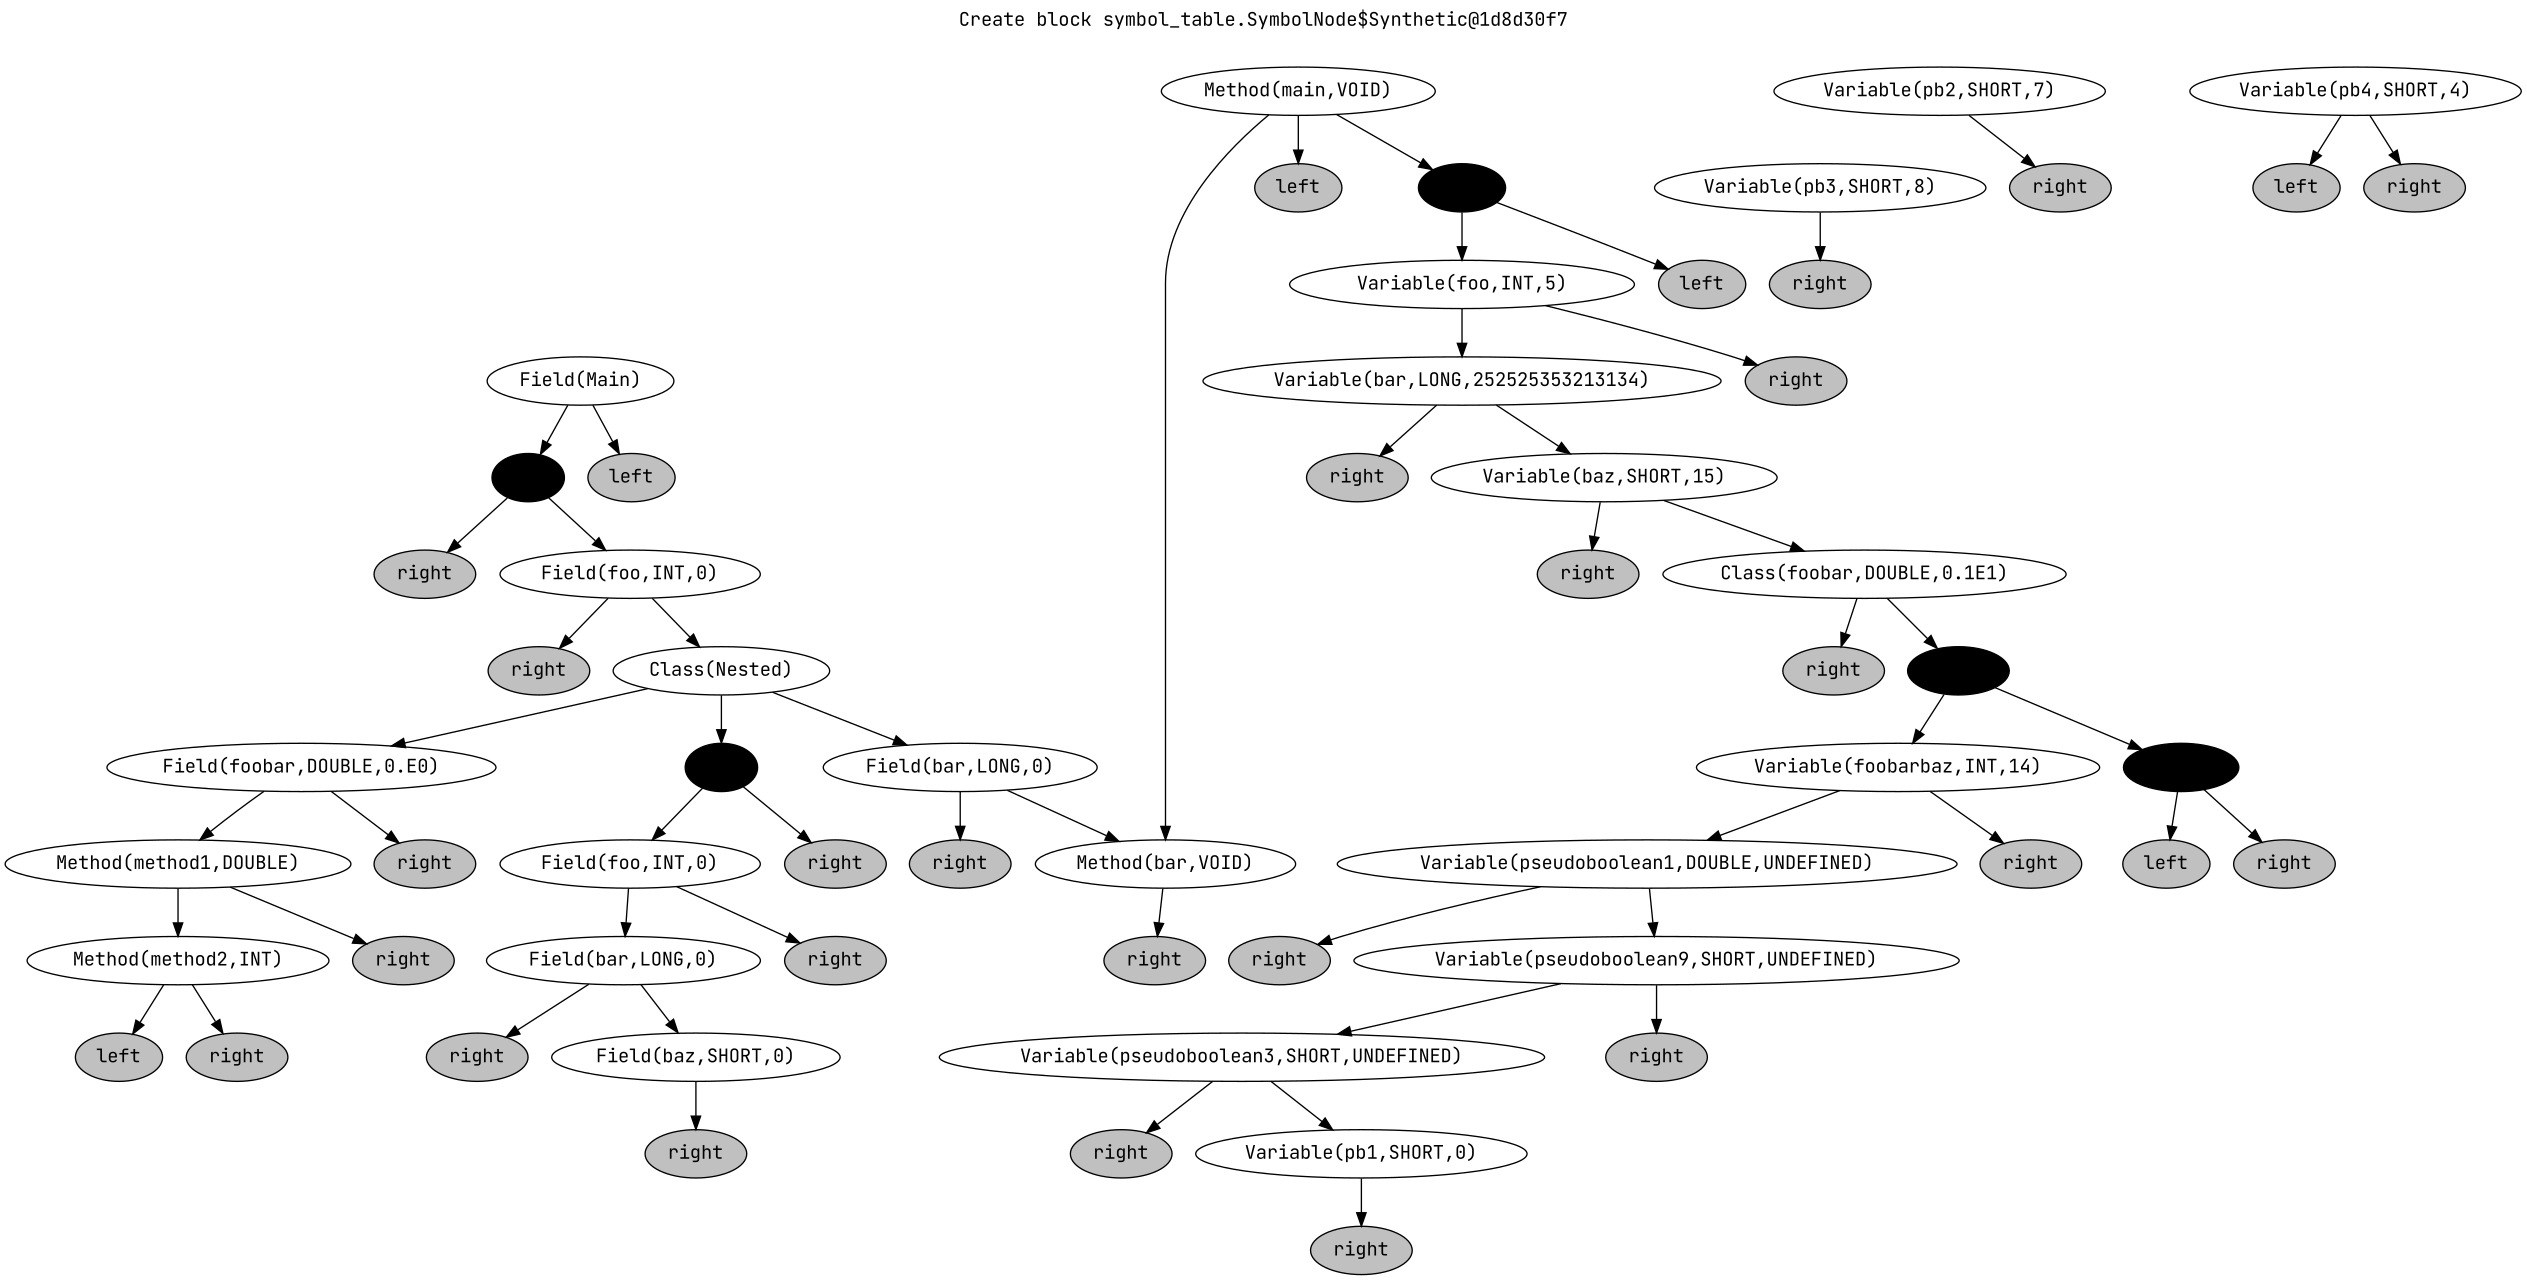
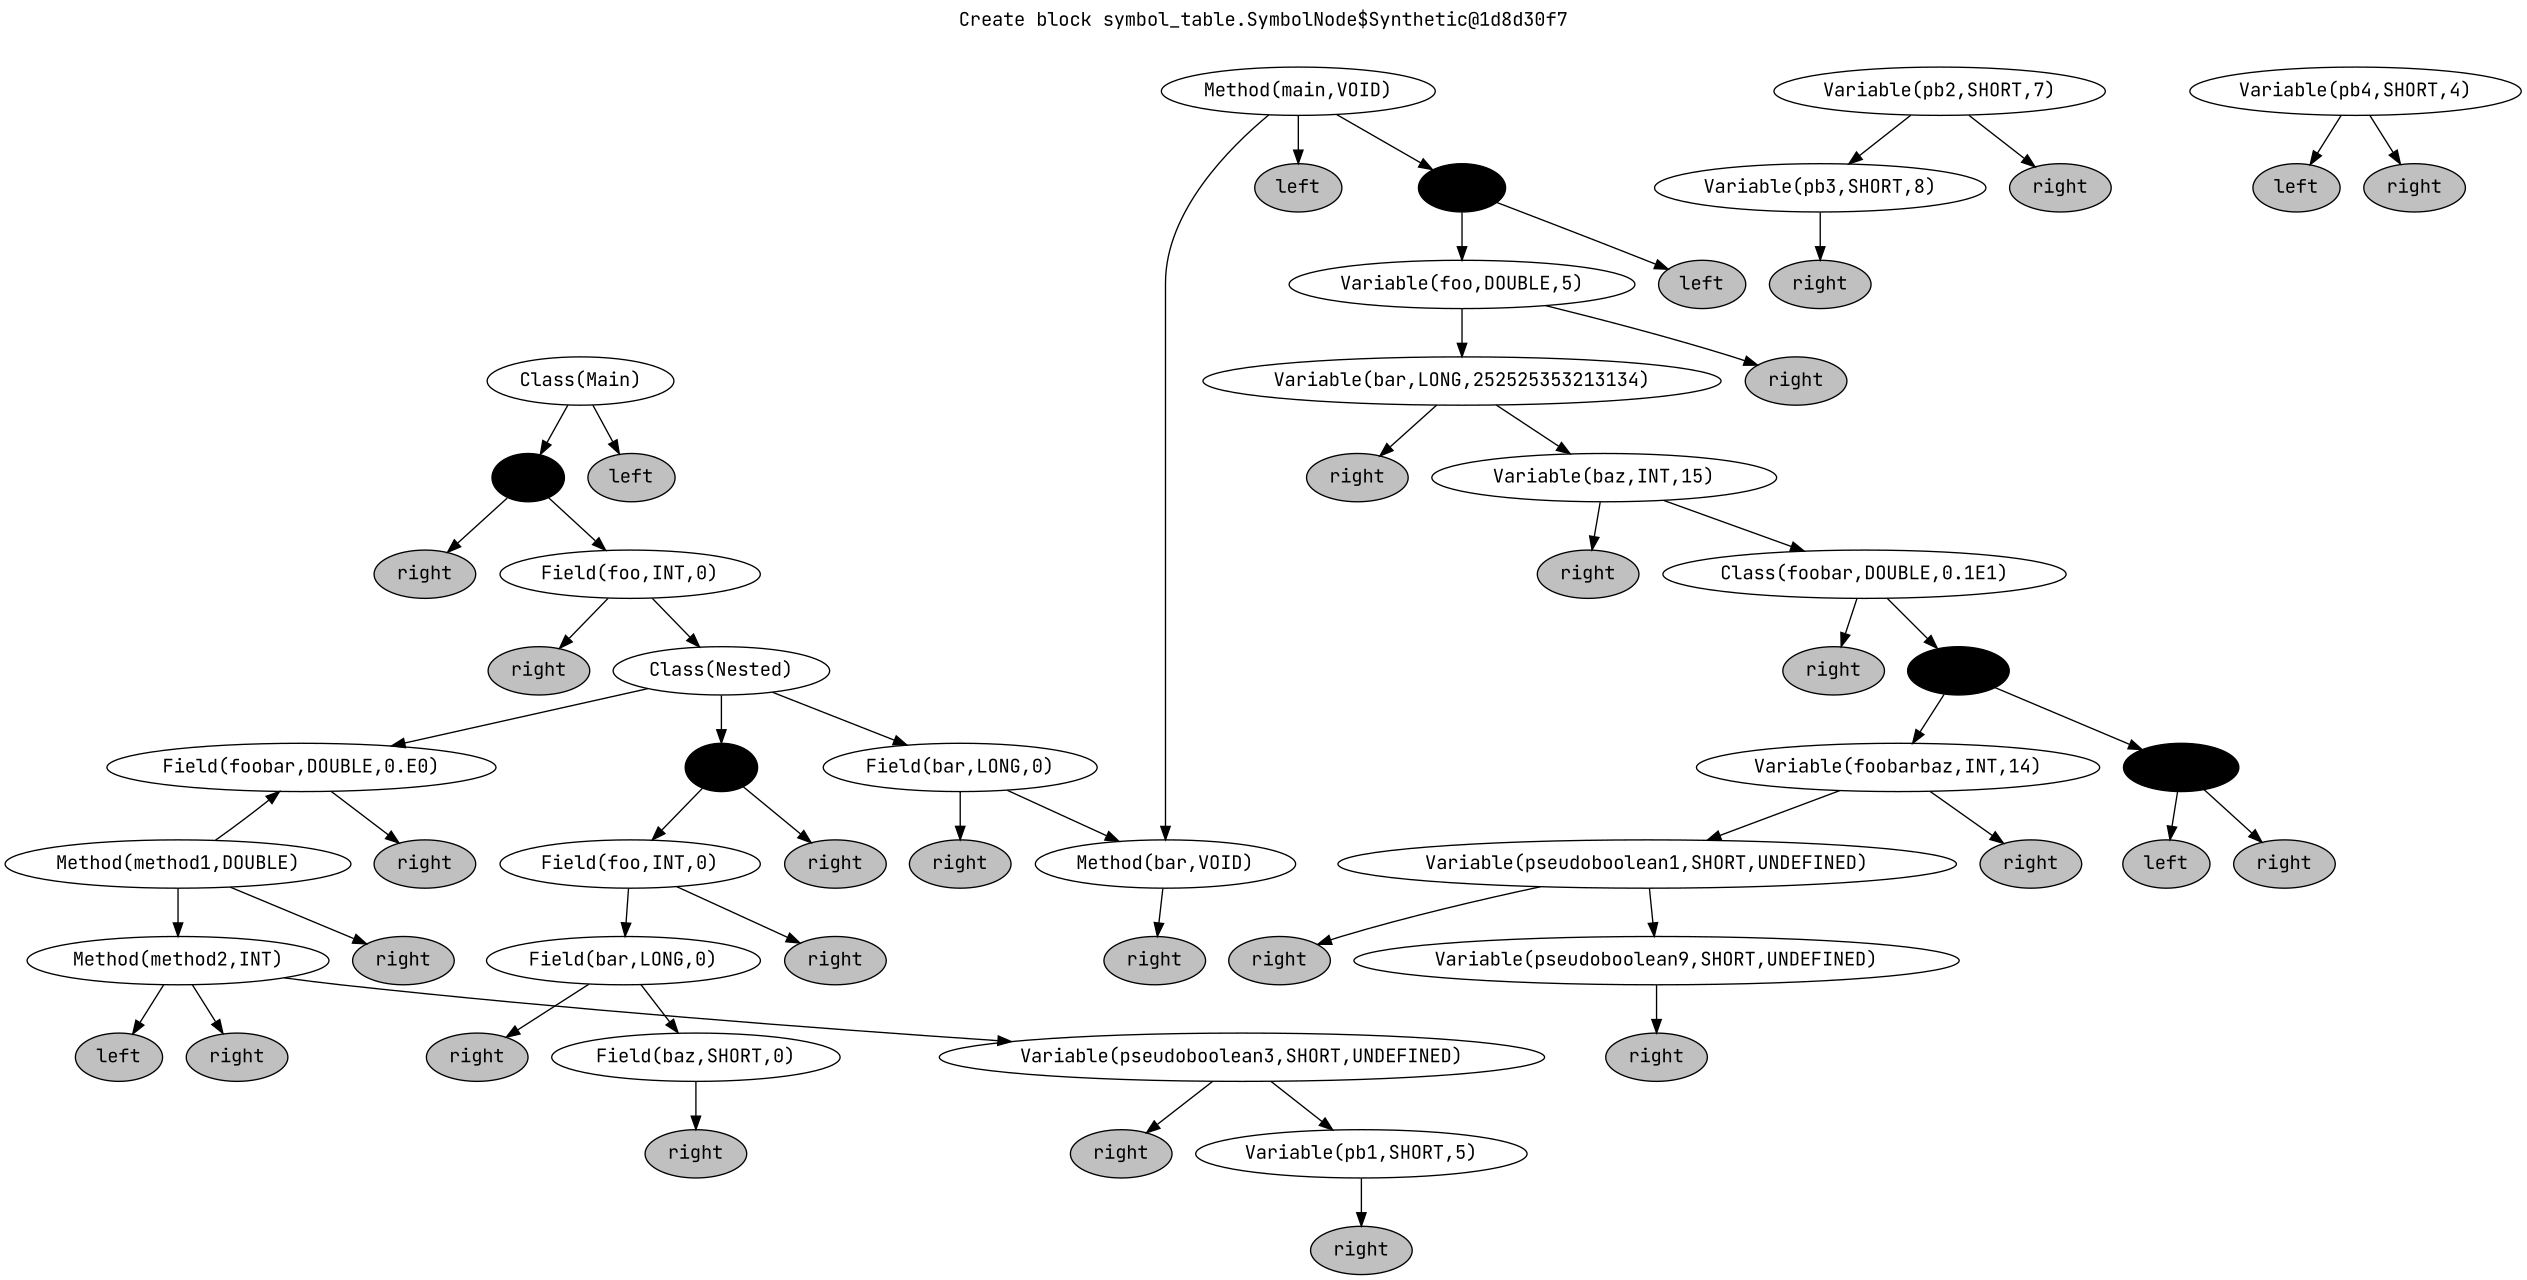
none -> (1885, 136)
(1462, 284) -> (1462, 284)
(581, 381) -> (581, 381)
(1604, 478) -> (1604, 478)
(237, 811) -> (242, 821)
(1647, 864) -> (1647, 864)
(1456, 1007) -> (641, 1014)
(1361, 1154) -> (1361, 1154)
